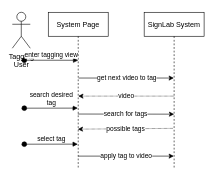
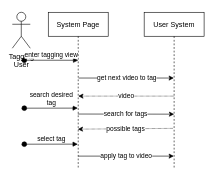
(174, 25) -> (174, 25)
